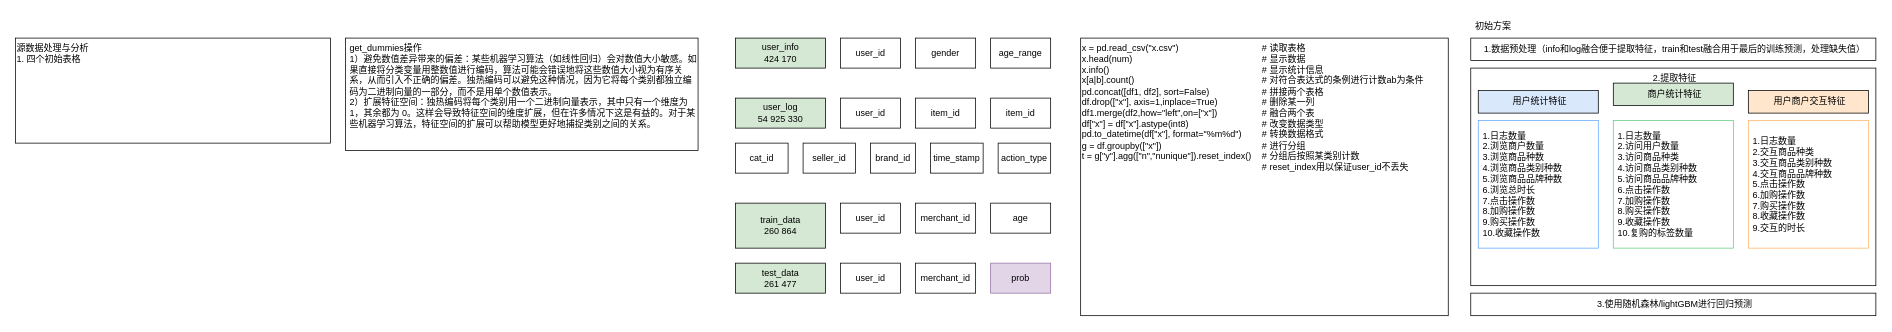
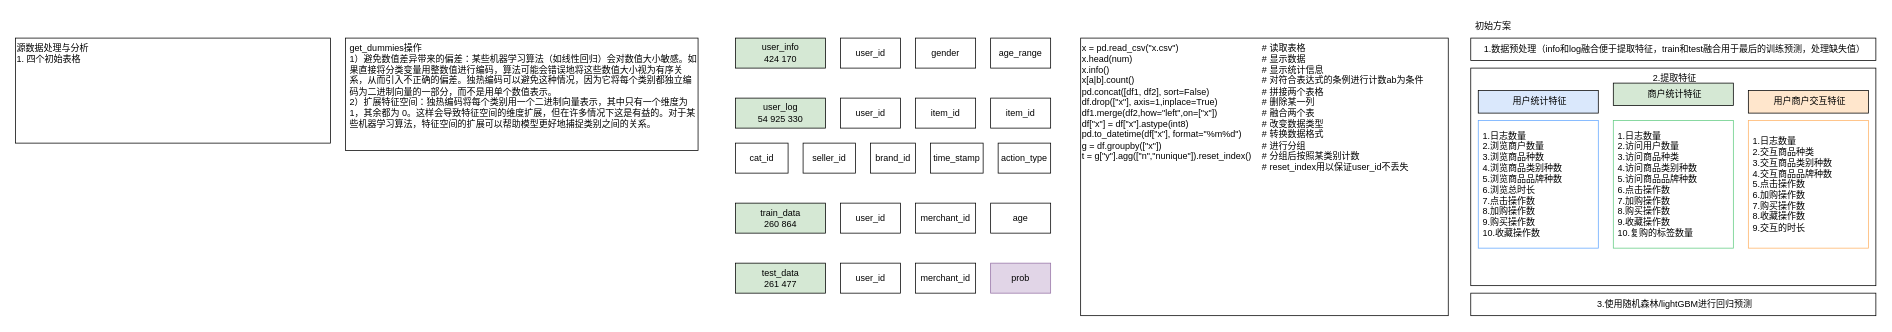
(780, 225) -> (780, 218)
